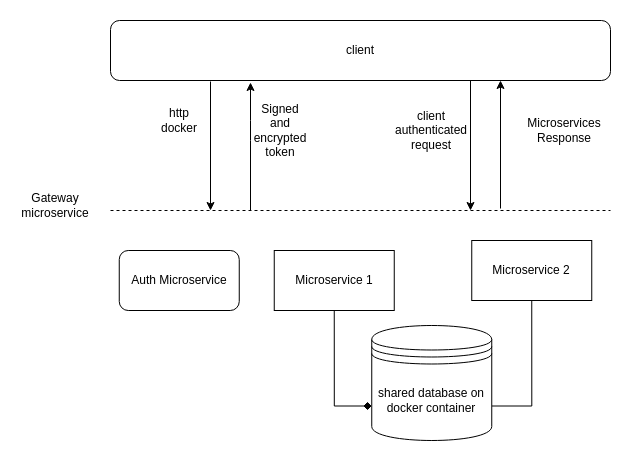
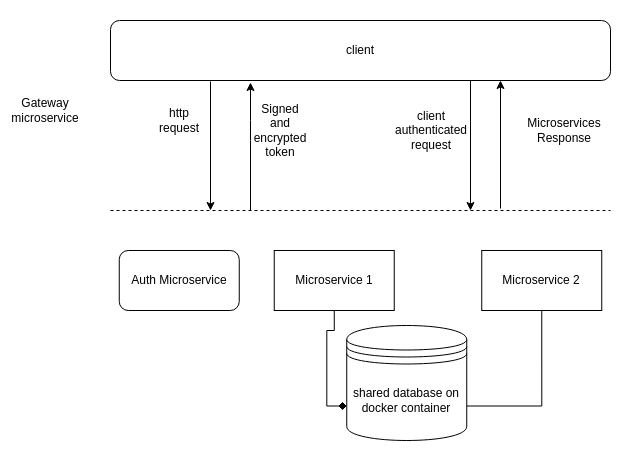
(180, 121) -> (180, 121)
(56, 206) -> (46, 111)
(532, 271) -> (542, 281)
(432, 383) -> (407, 383)
